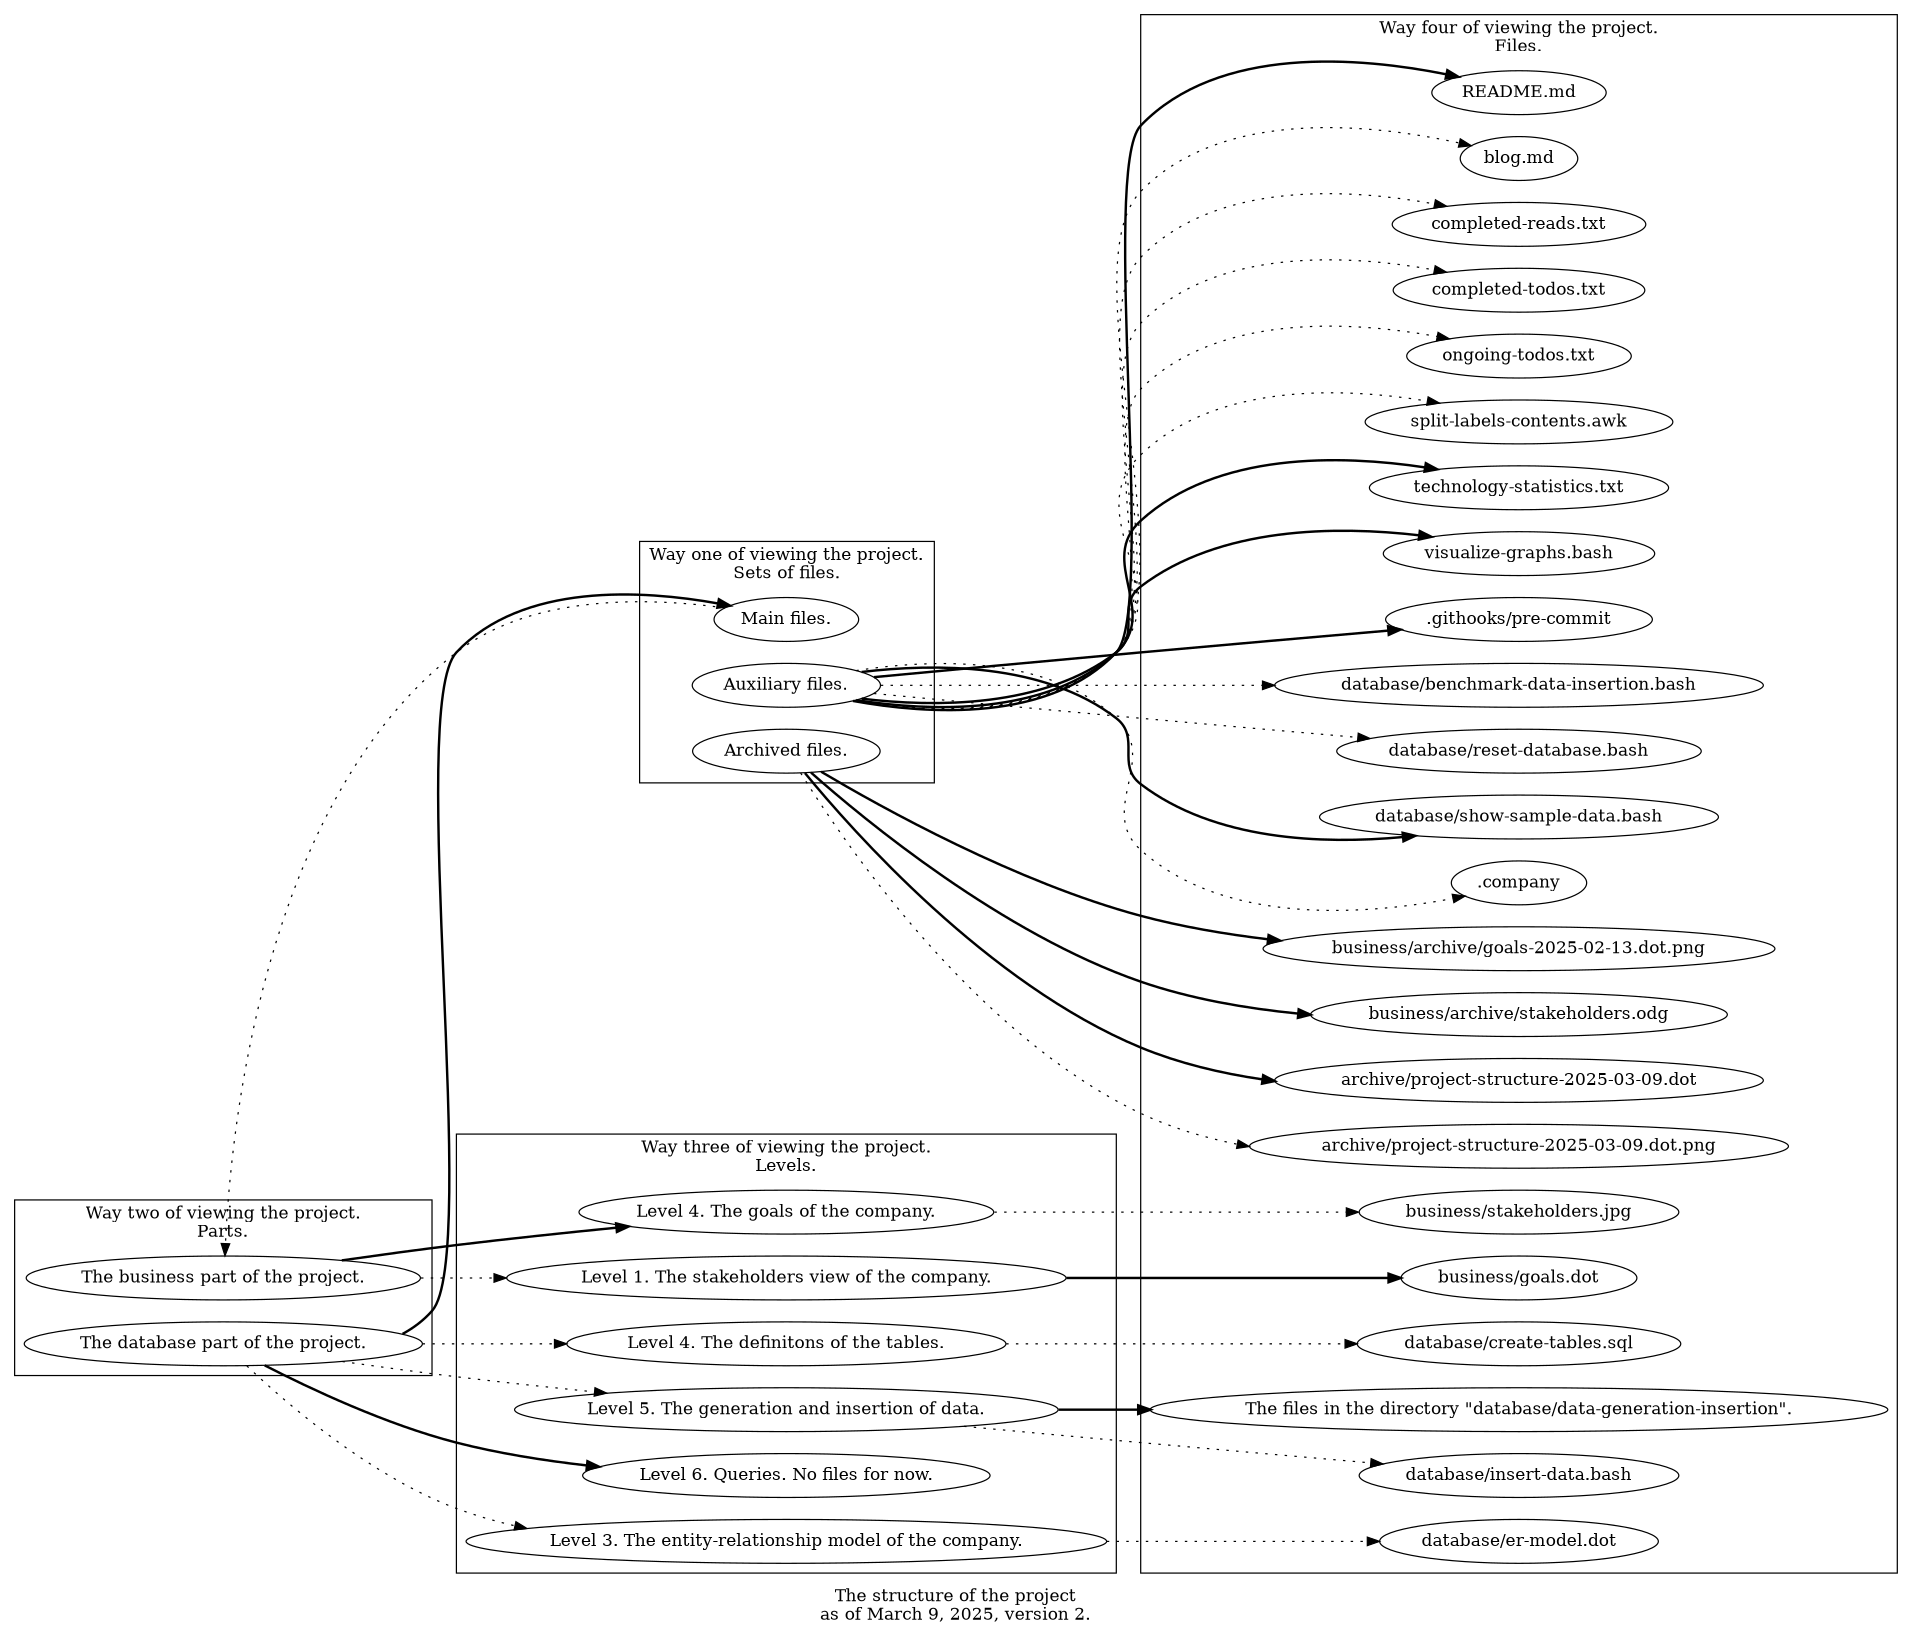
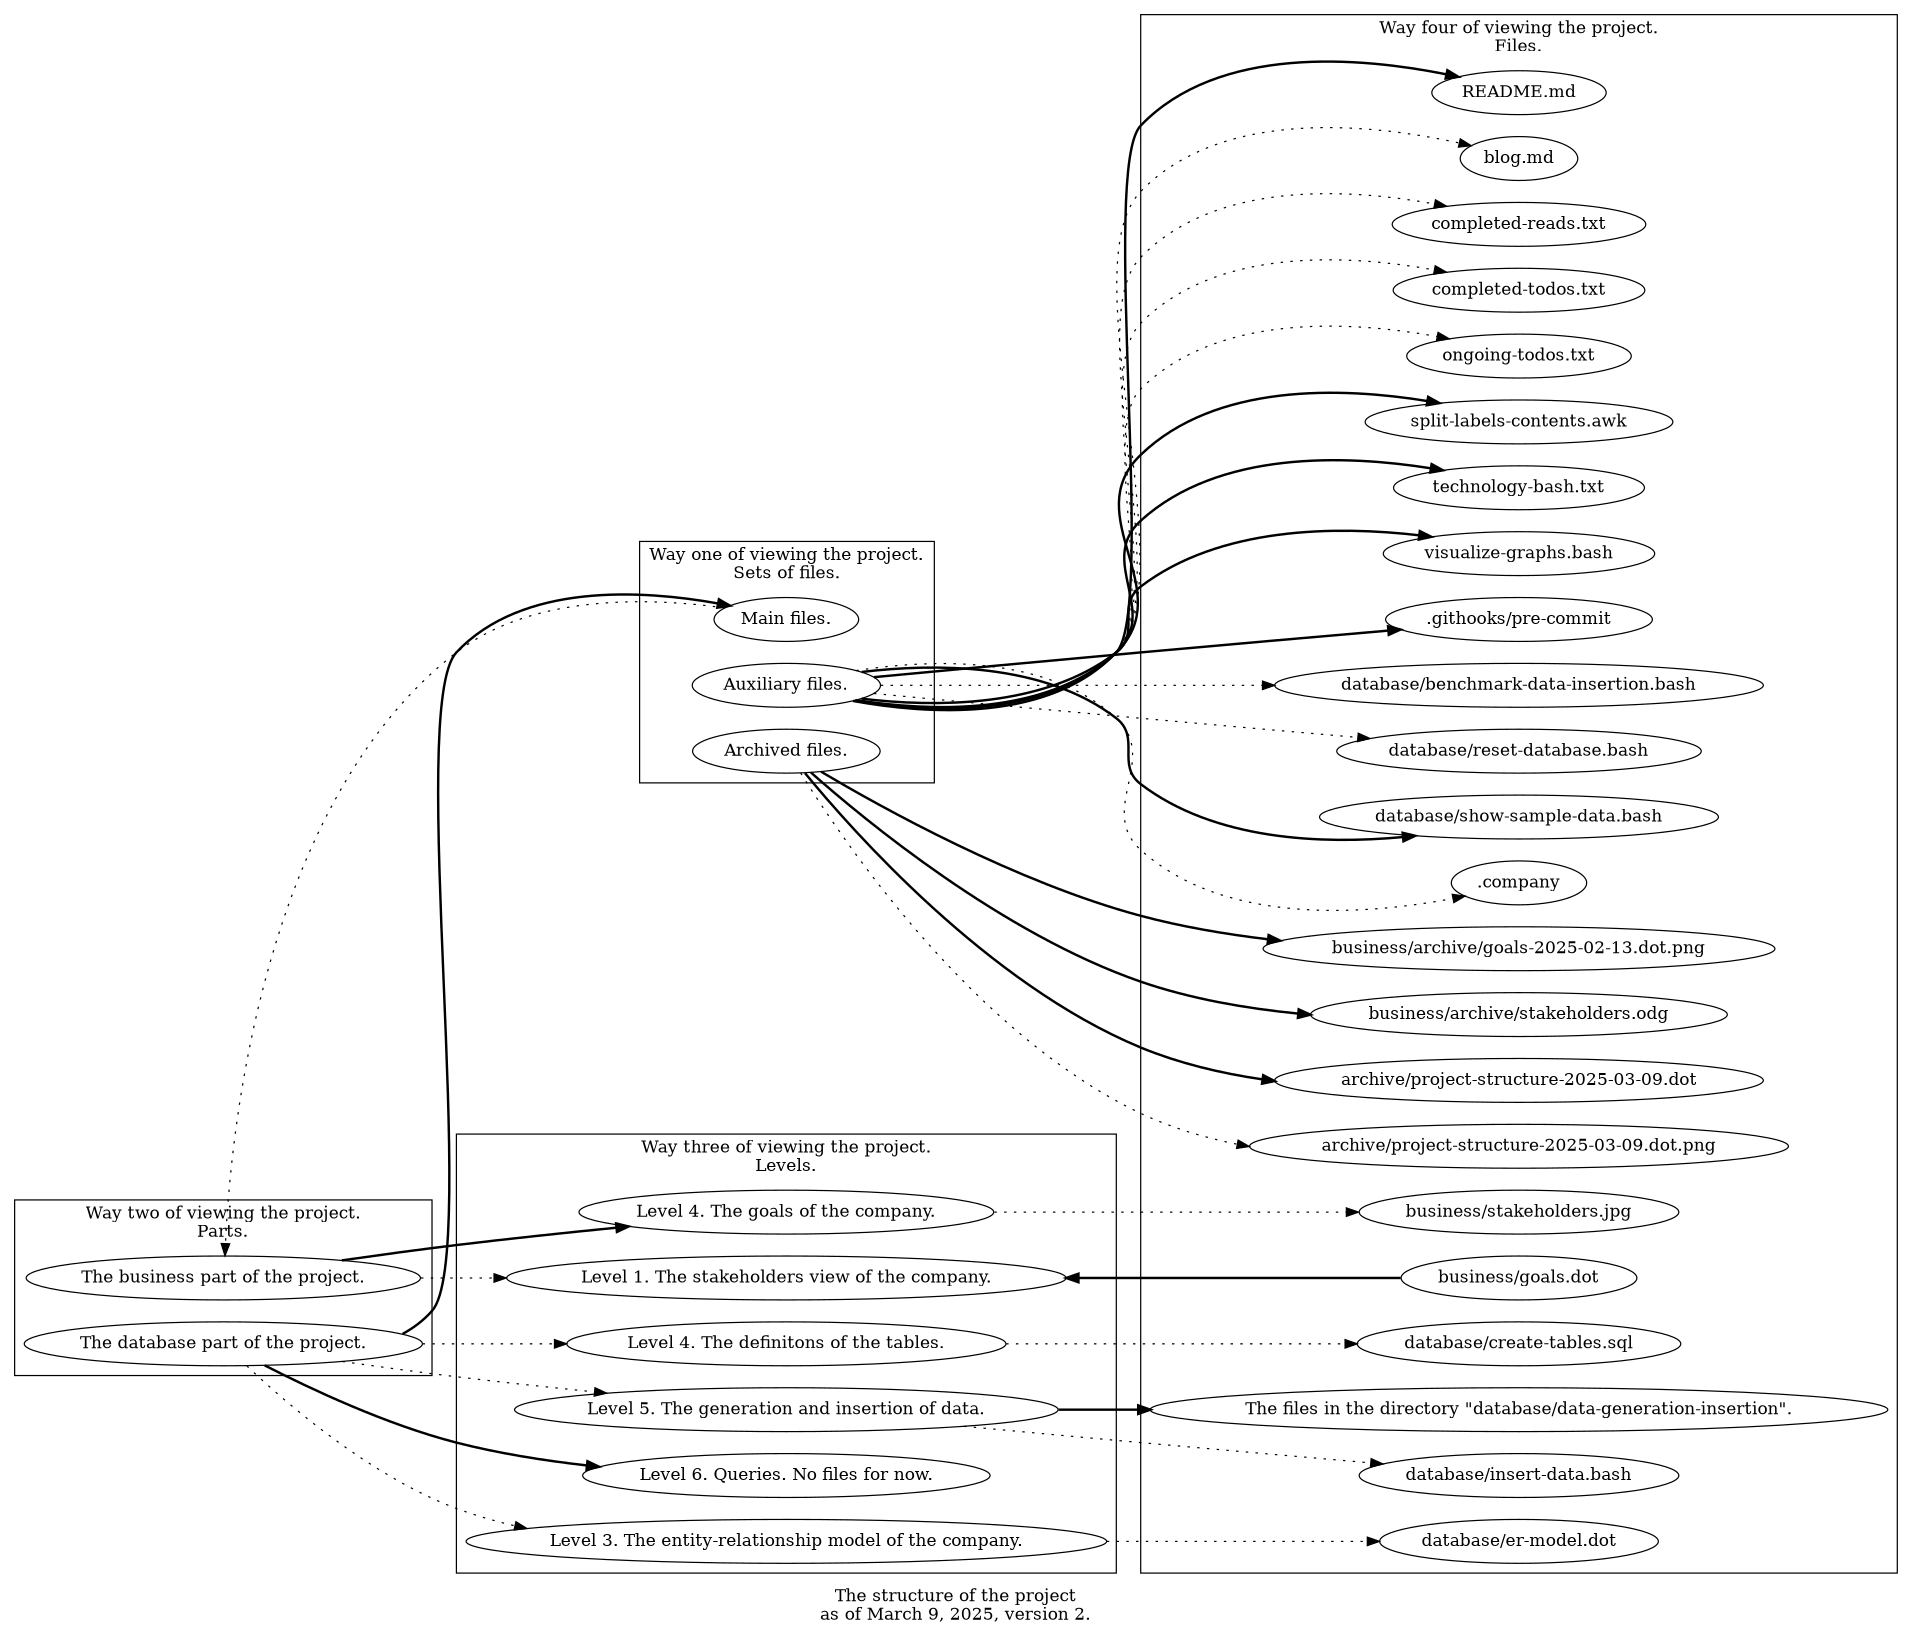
(1519, 488) -> (1519, 488)
(1121, 522) -> (1121, 522)
(1227, 1278) -> (1240, 1278)
